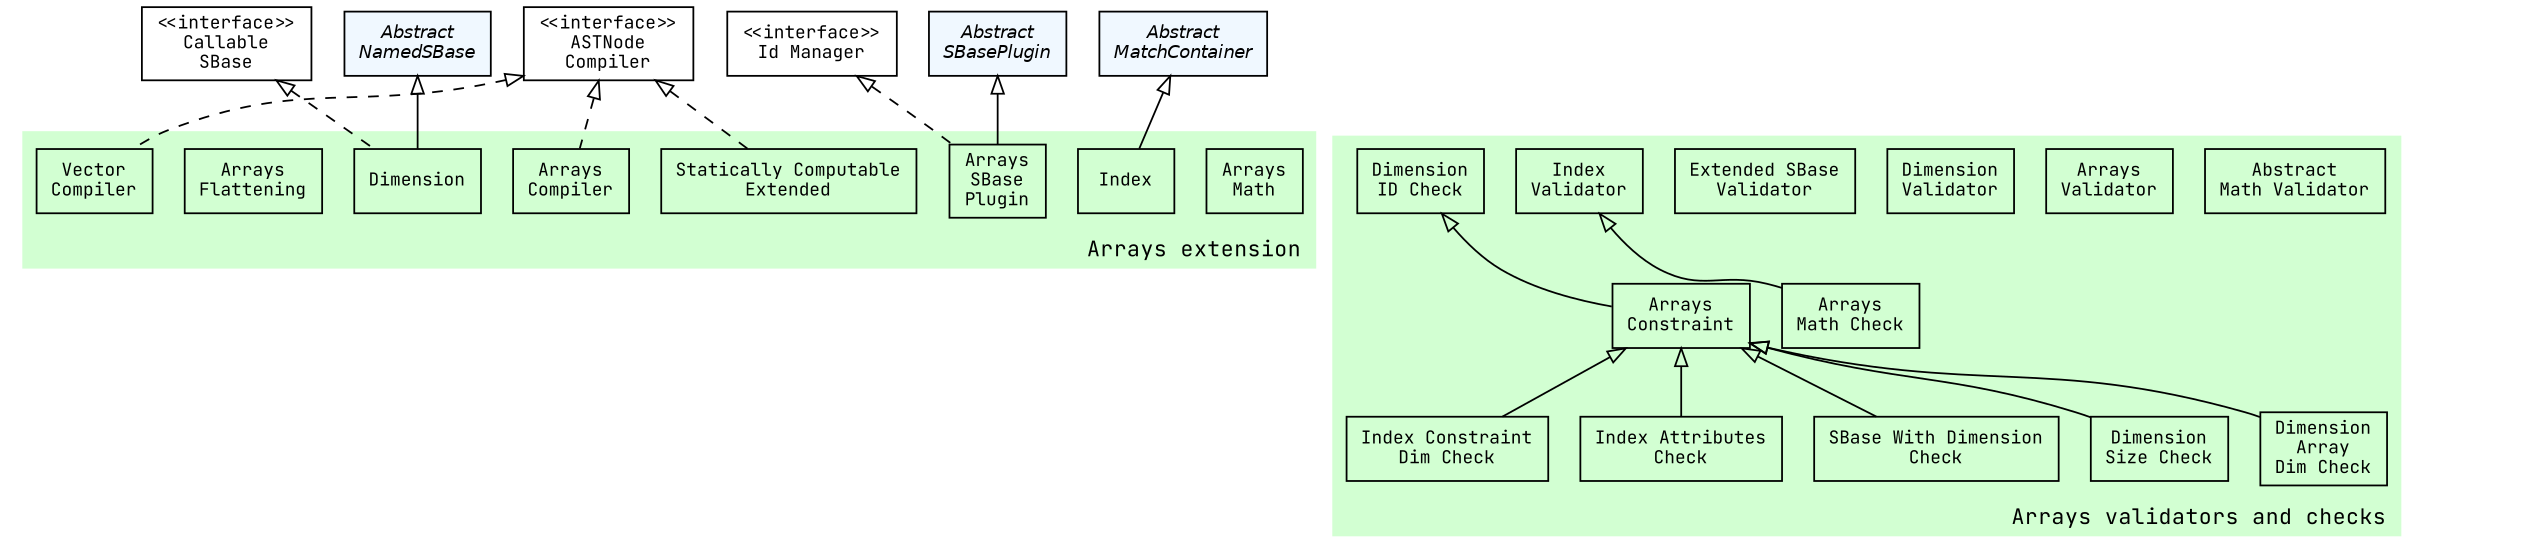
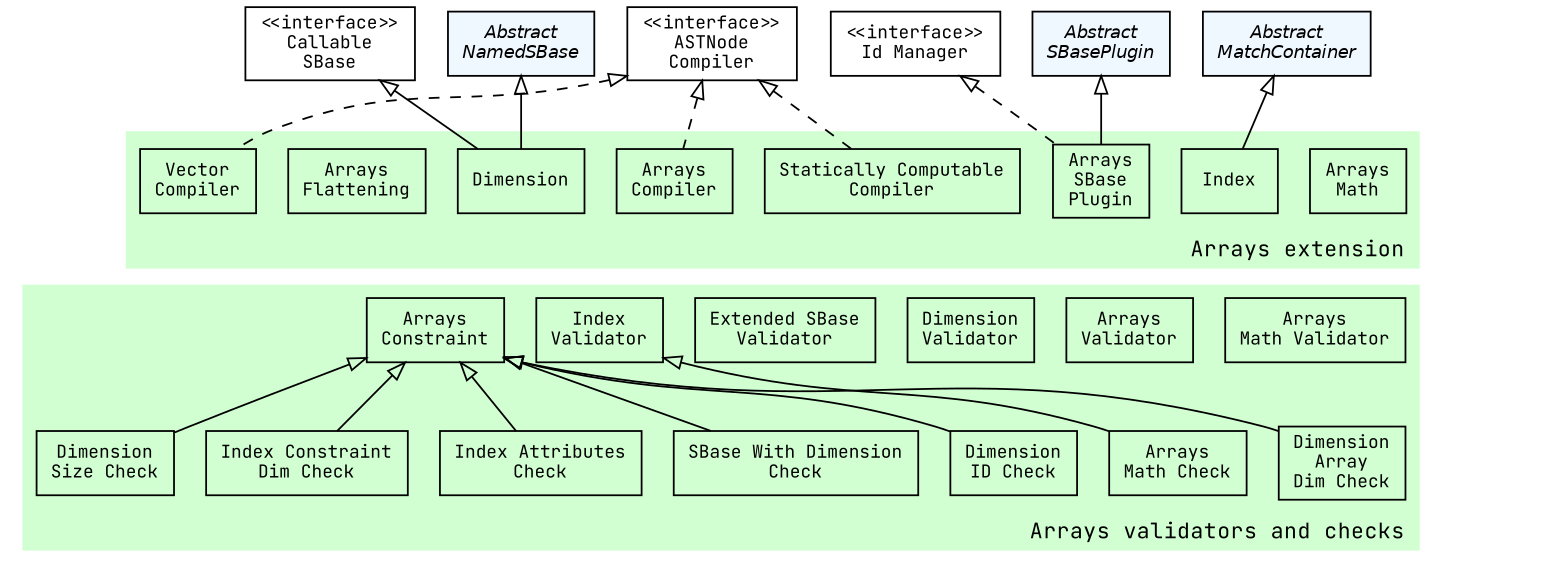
(330, 118) -> (434, 118)
(789, 181) -> (892, 181)
(2295, 181) -> (1315, 330)
(1525, 282) -> (834, 403)
